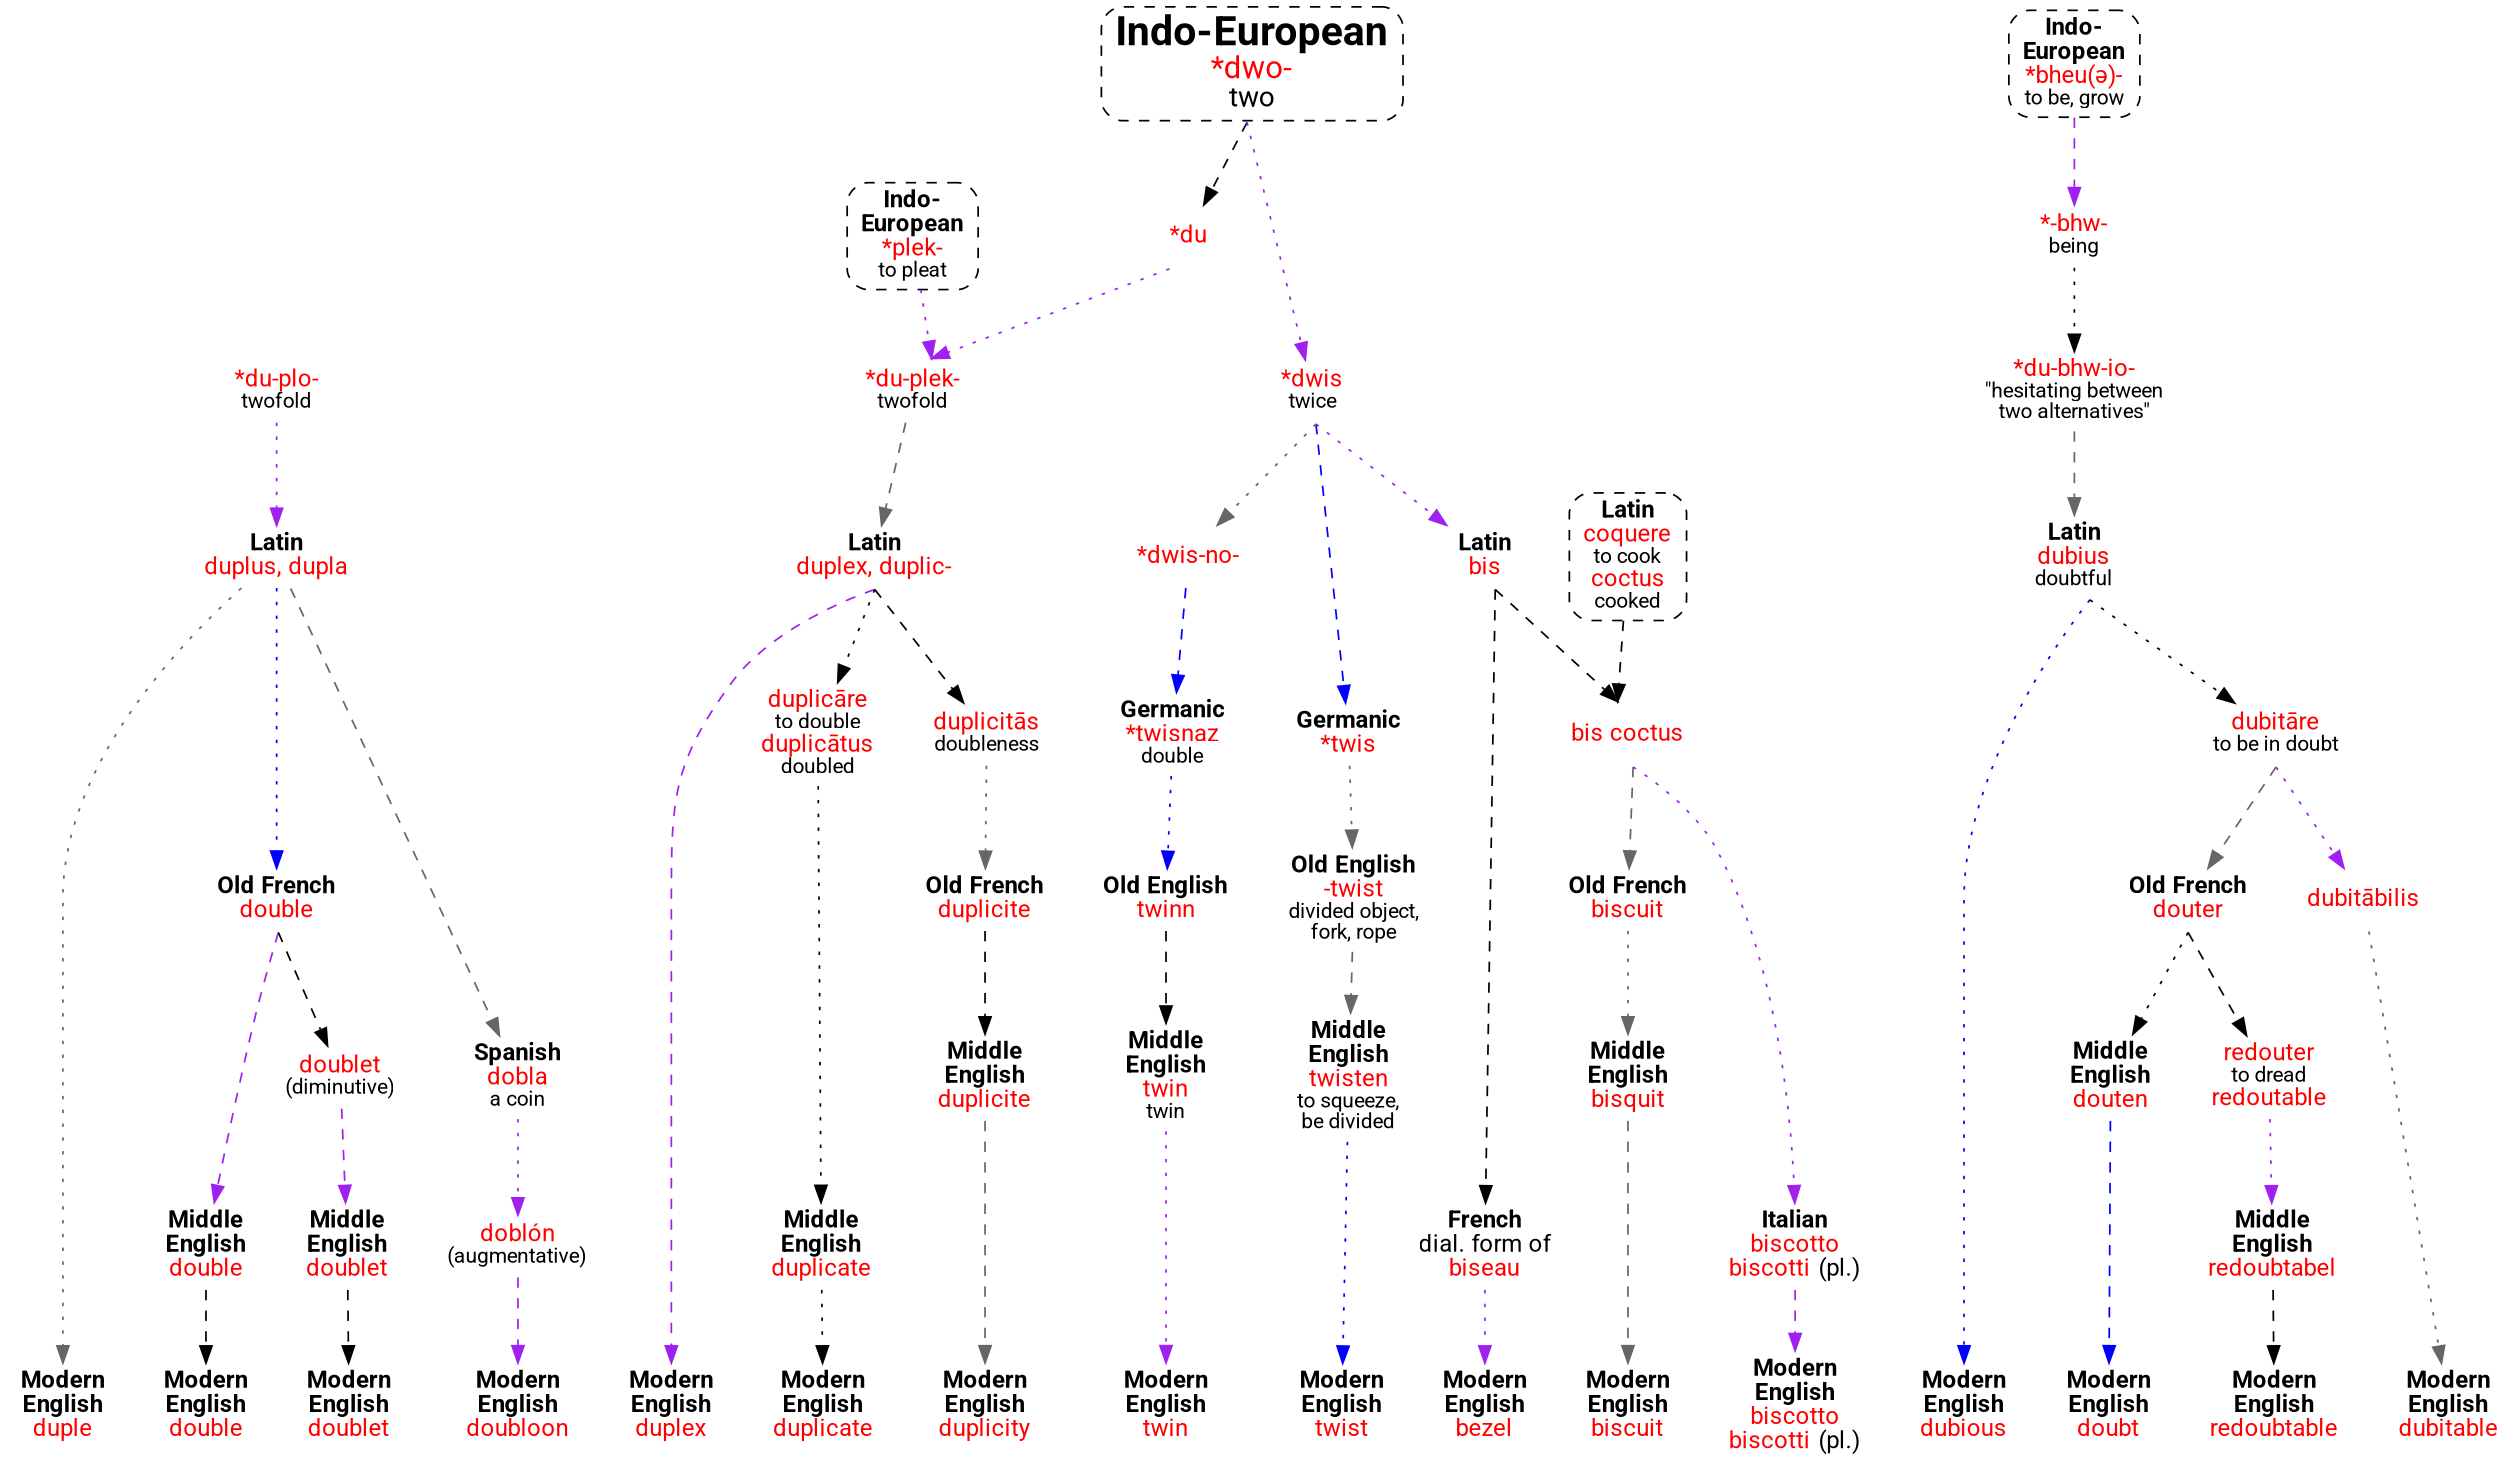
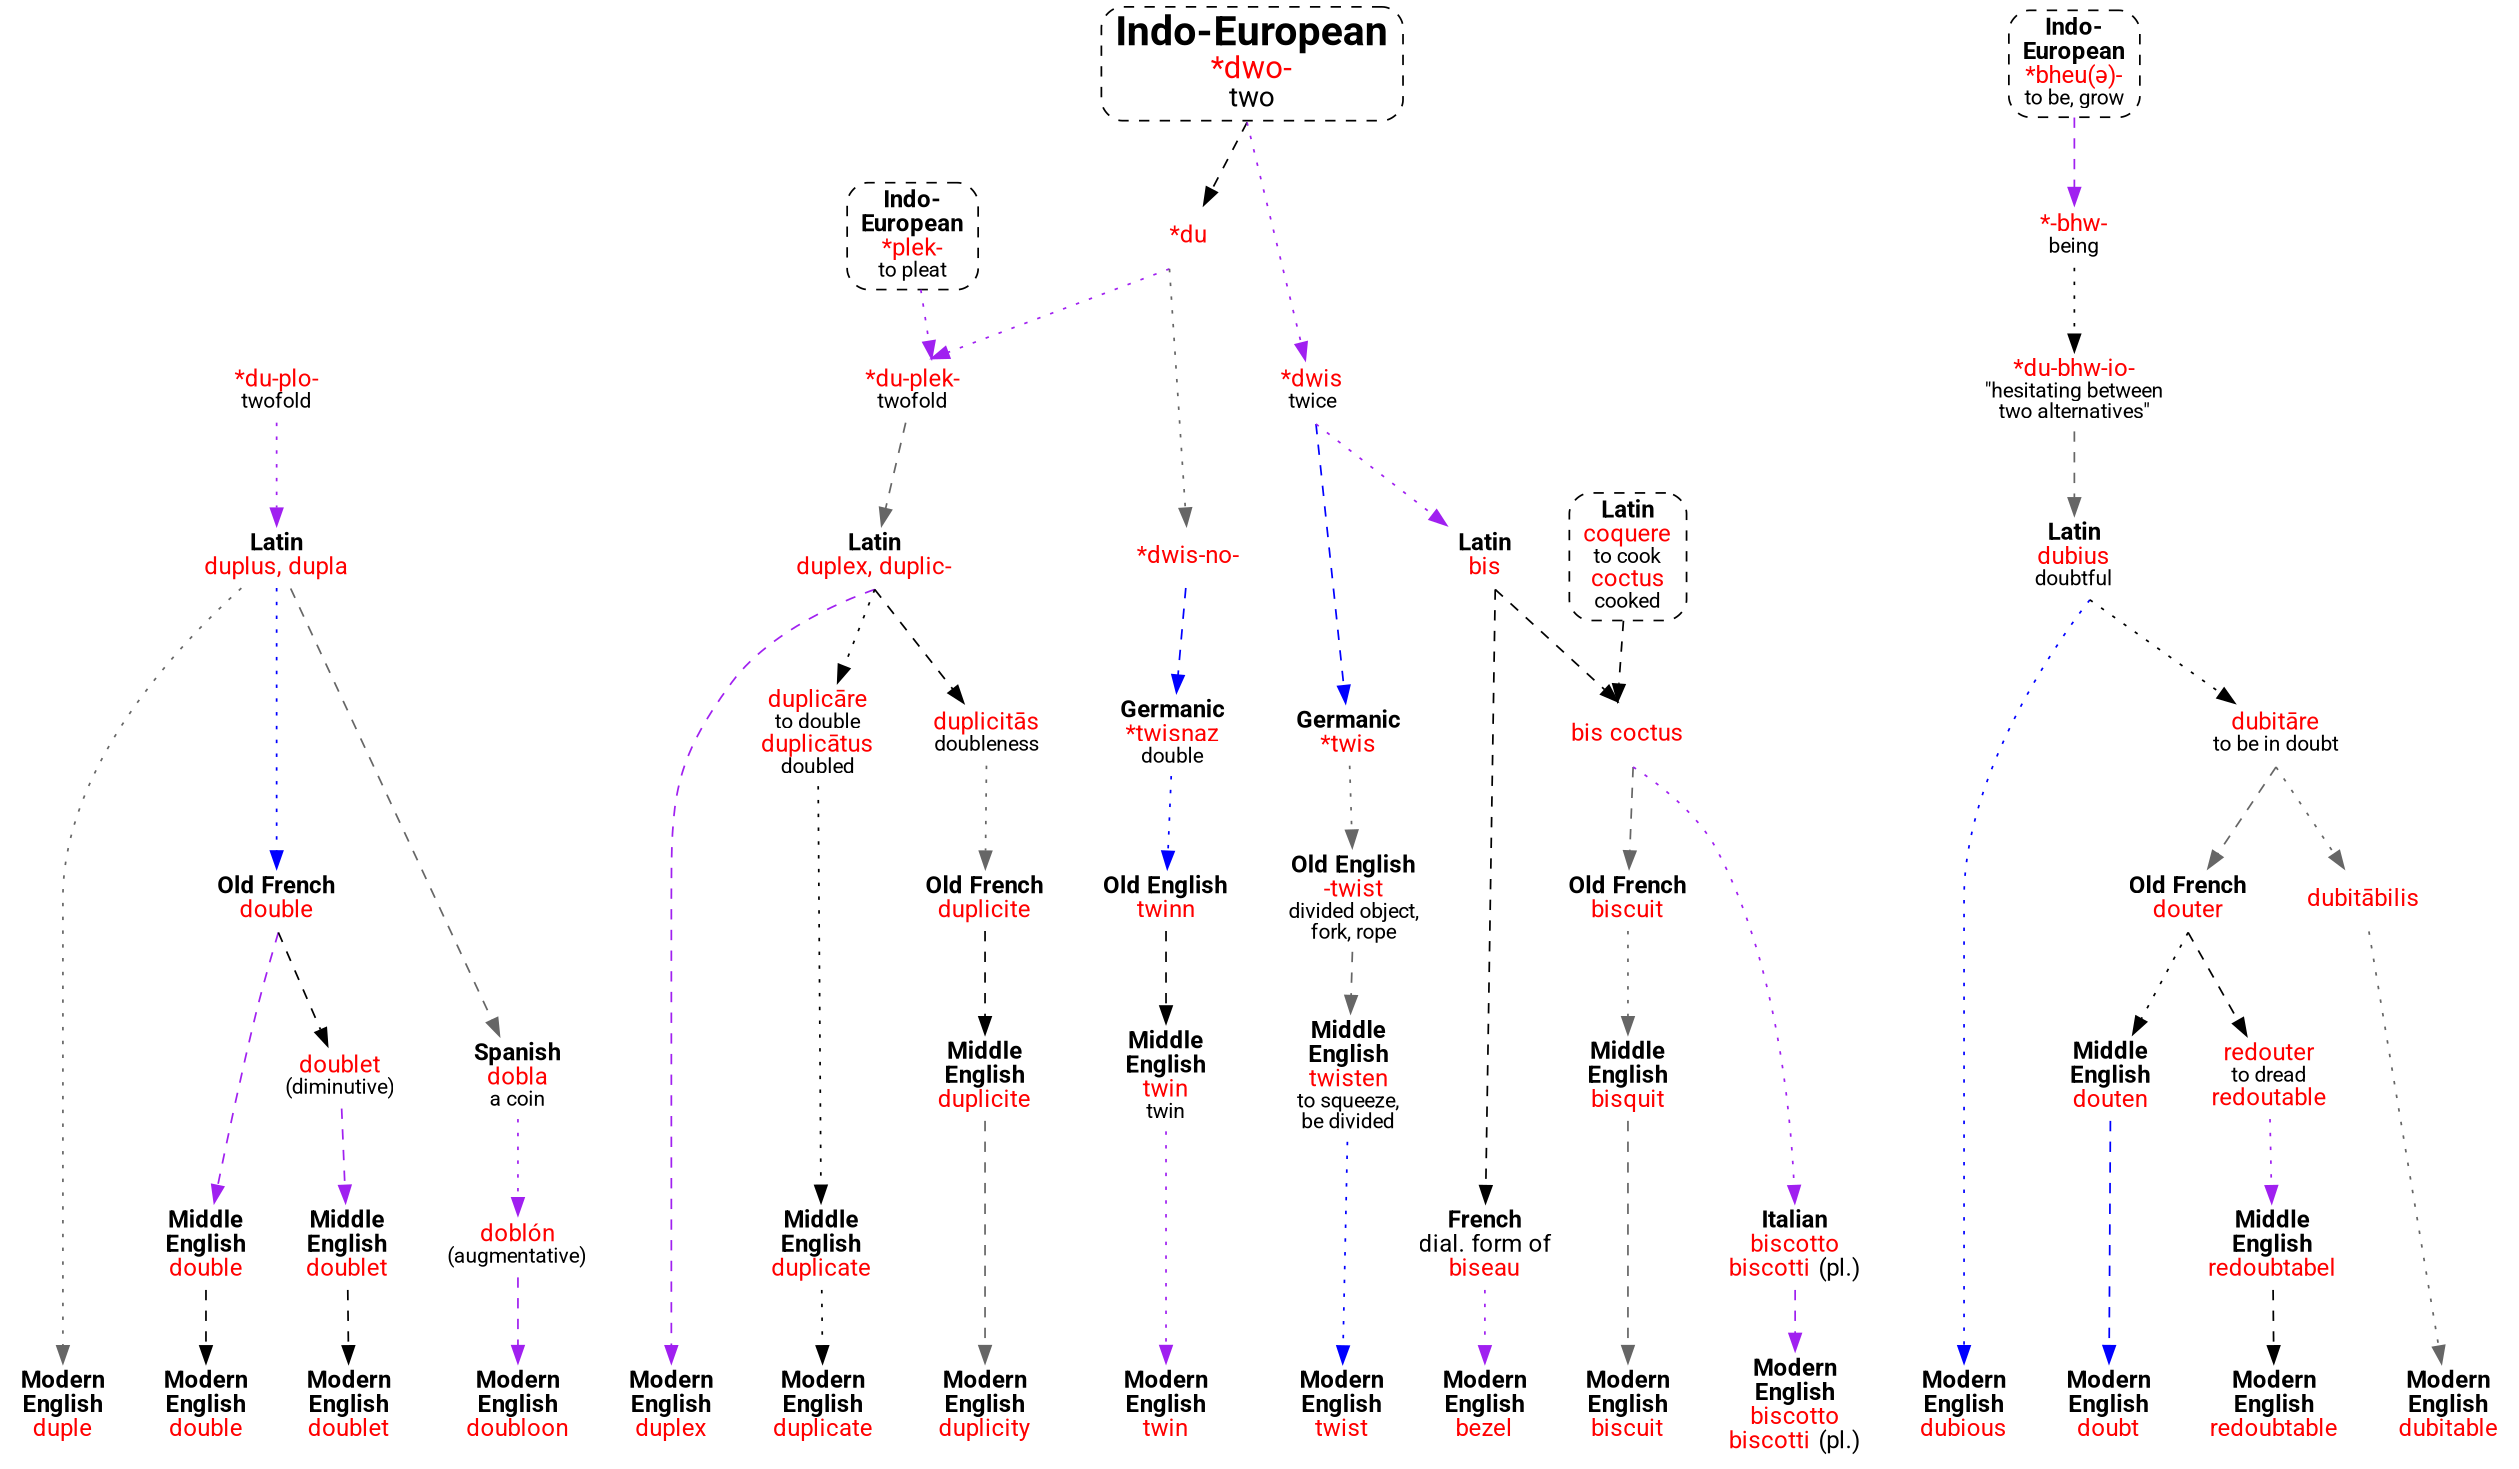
(1273, 468) -> (1177, 388)
(2305, 810) -> (2305, 810)
